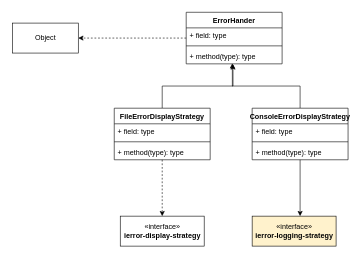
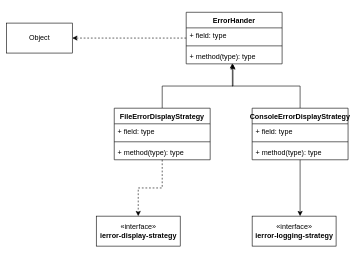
(45, 38) -> (39, 38)
(162, 231) -> (138, 231)
(294, 231) -> (294, 231)
